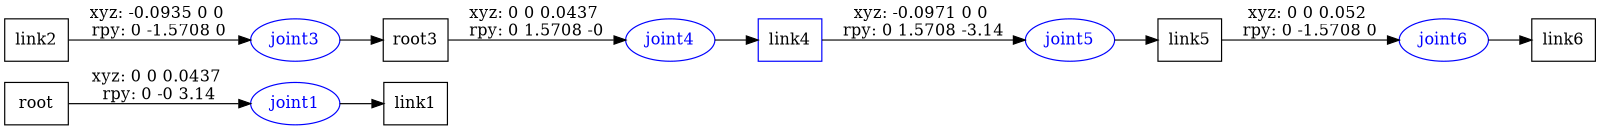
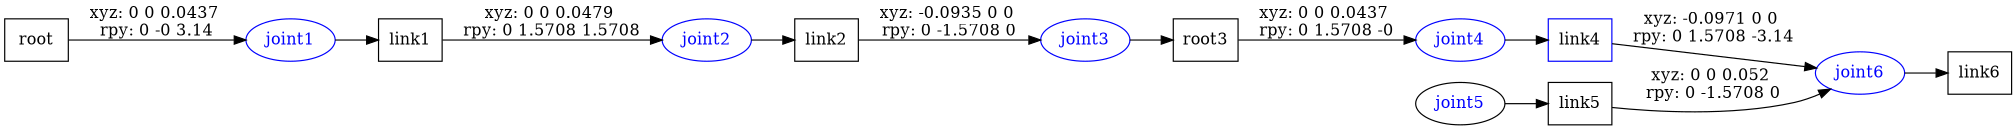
none -> (707, 40)
(918, 40) -> (1708, 55)
(1070, 40) -> (1460, 104)
